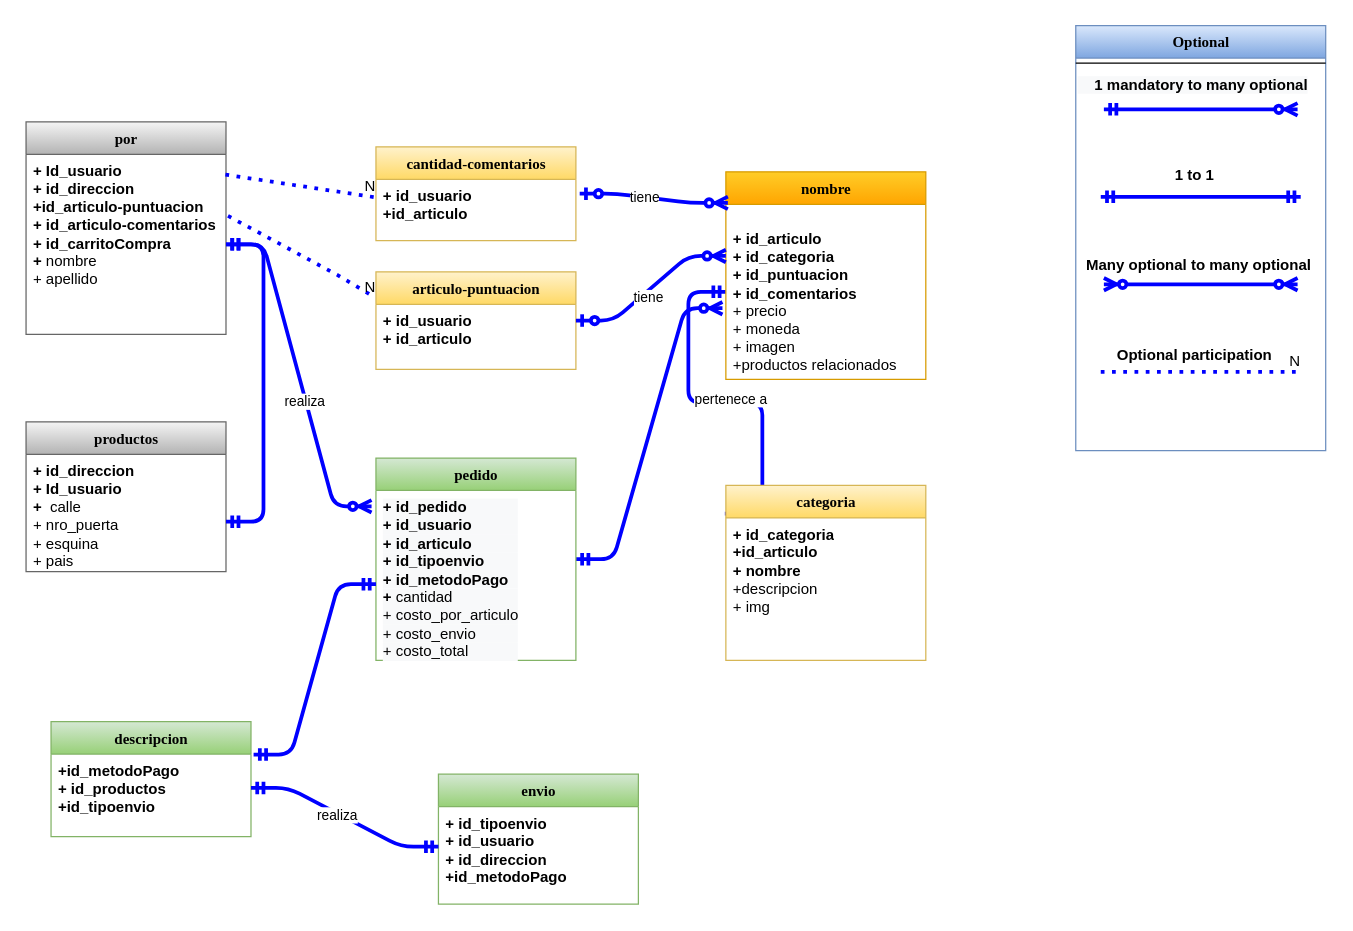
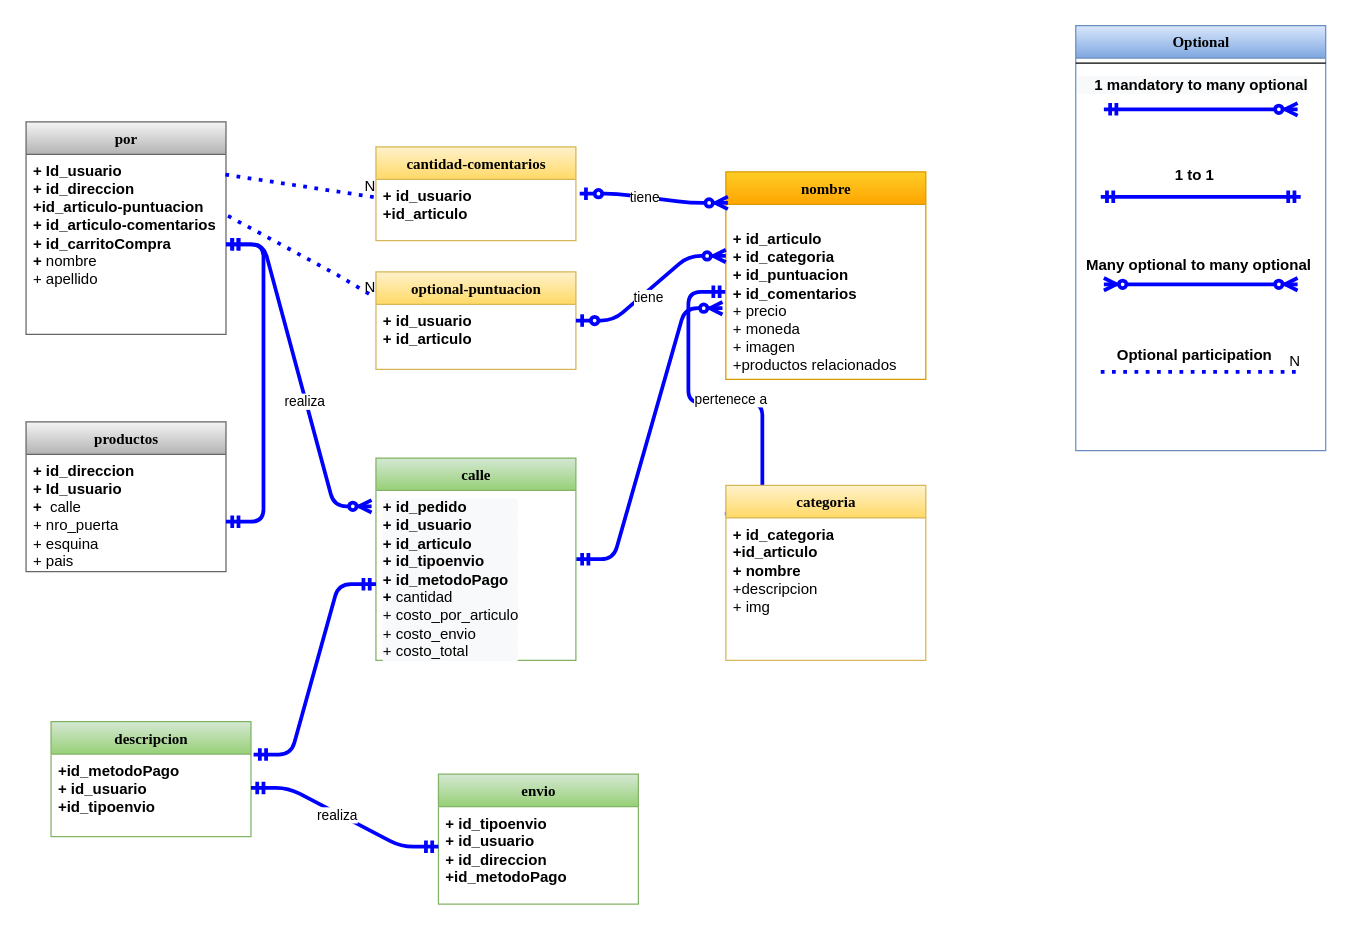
(476, 290) -> (476, 290)
(476, 476) -> (476, 476)
(115, 790) -> (115, 790)
